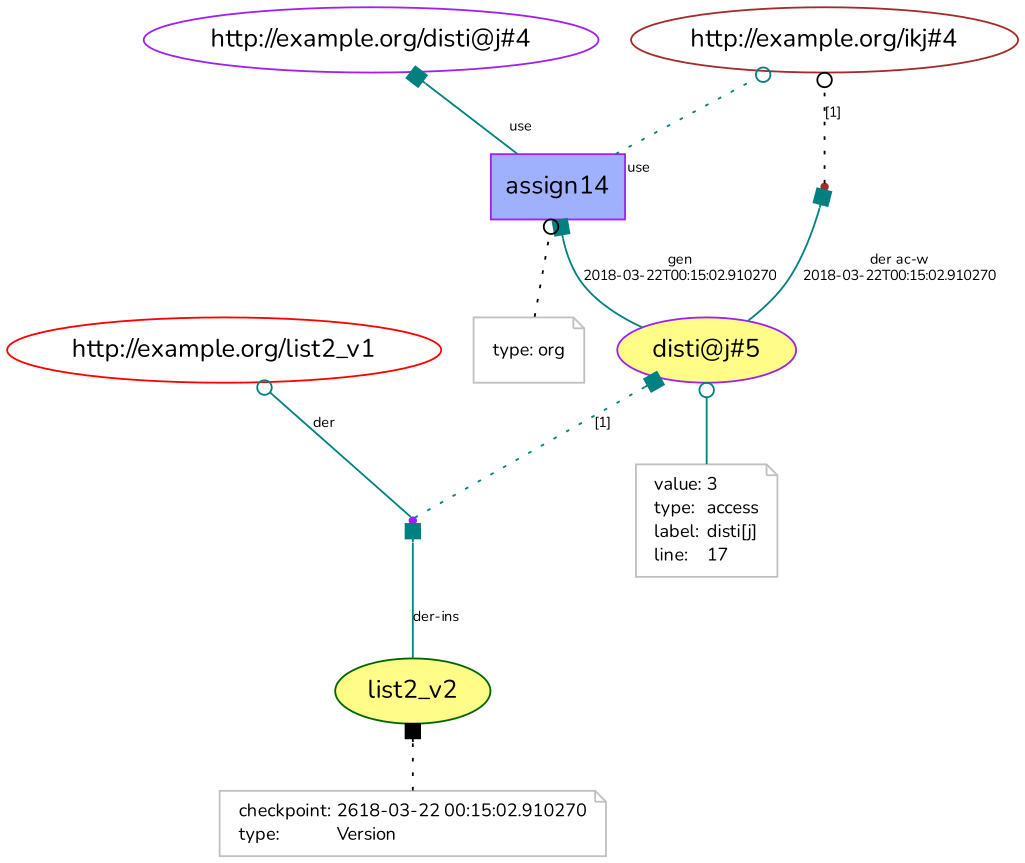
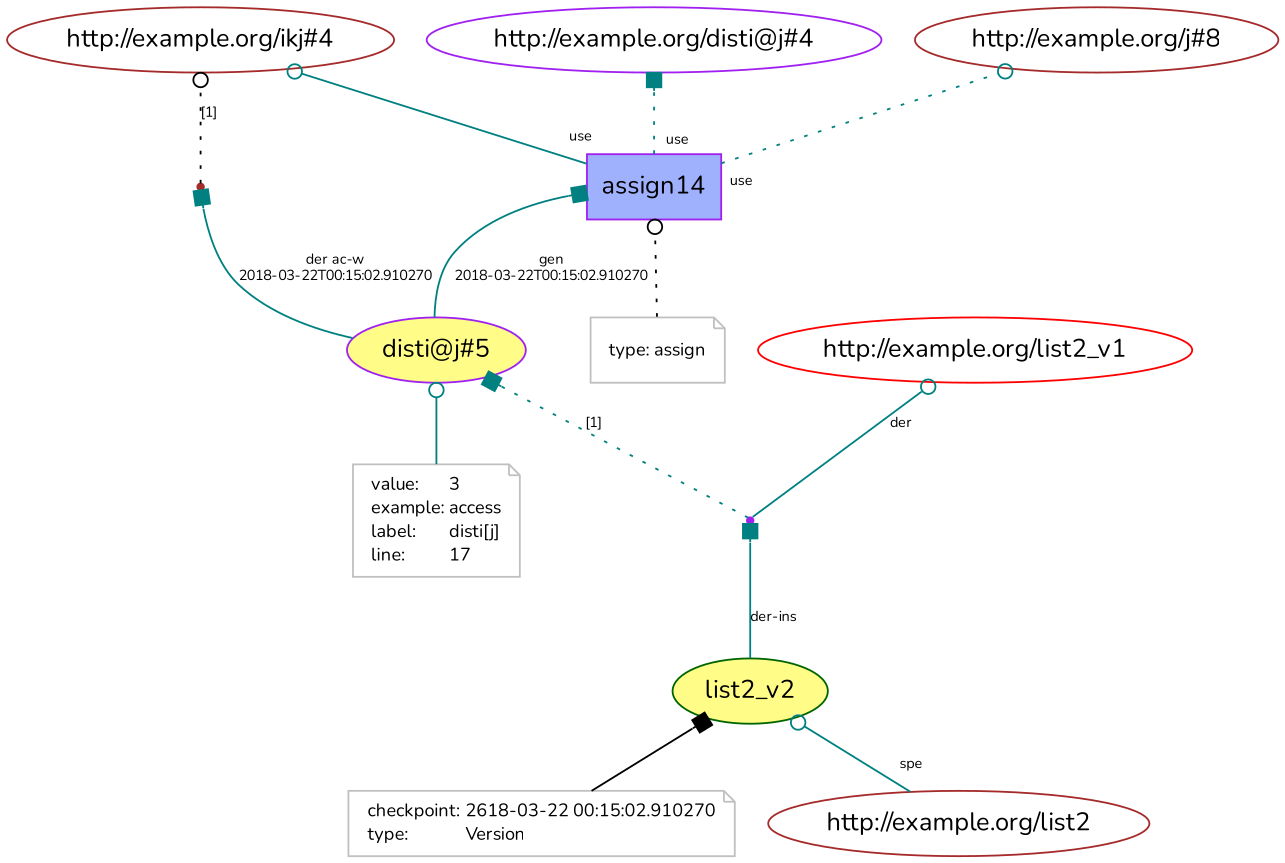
none -> (1097, 40)
(686, 116) -> (444, 119)
(472, 119) -> (654, 122)
(552, 350) -> (680, 350)
(675, 508) -> (408, 508)
(413, 766) -> (642, 760)
none -> (959, 824)
